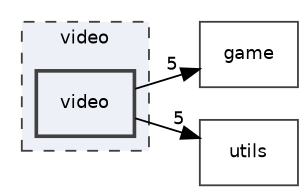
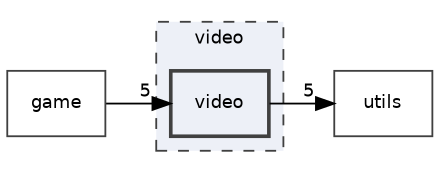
(161, 81) -> (129, 104)
